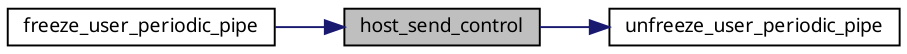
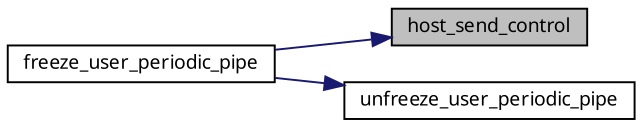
(565, 27) -> (300, 81)
